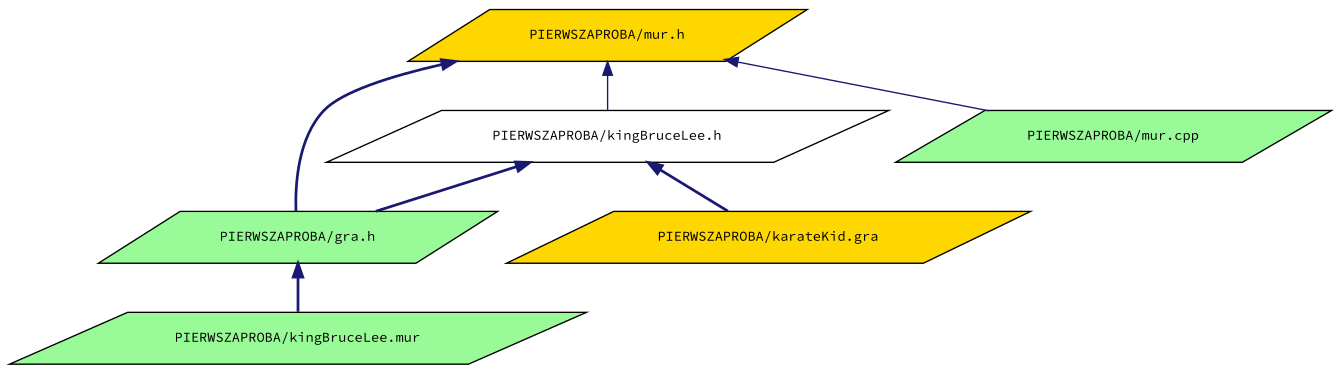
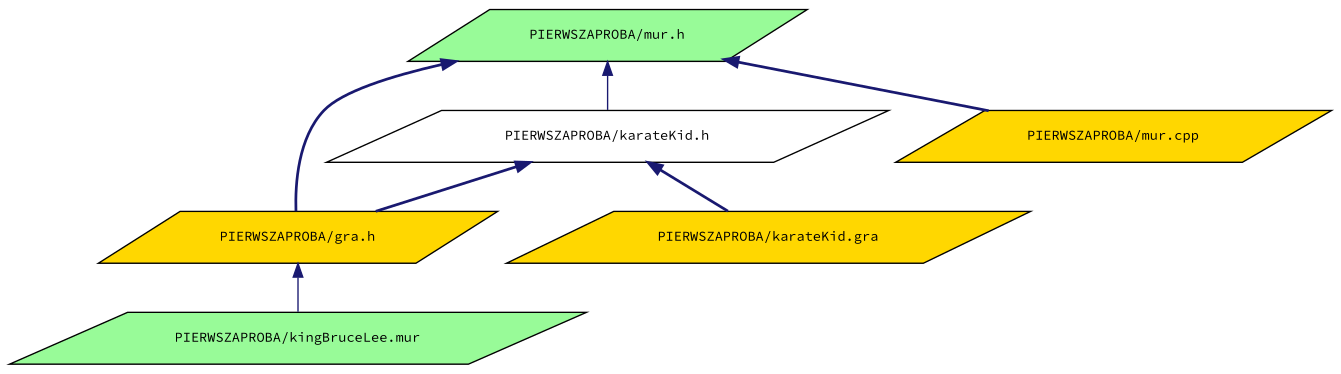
(608, 35) -> (608, 35)
(863, 86) -> (863, 86)
(608, 136) -> (608, 136)
(1114, 136) -> (1114, 136)
(298, 237) -> (298, 237)
(298, 295) -> (298, 295)
